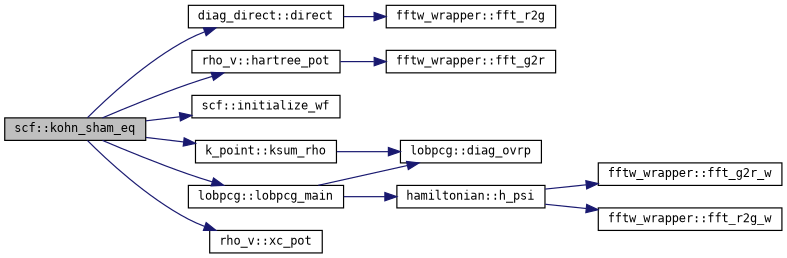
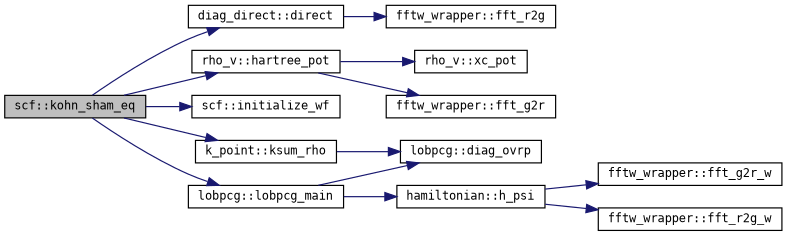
(142, 189) -> (371, 62)
